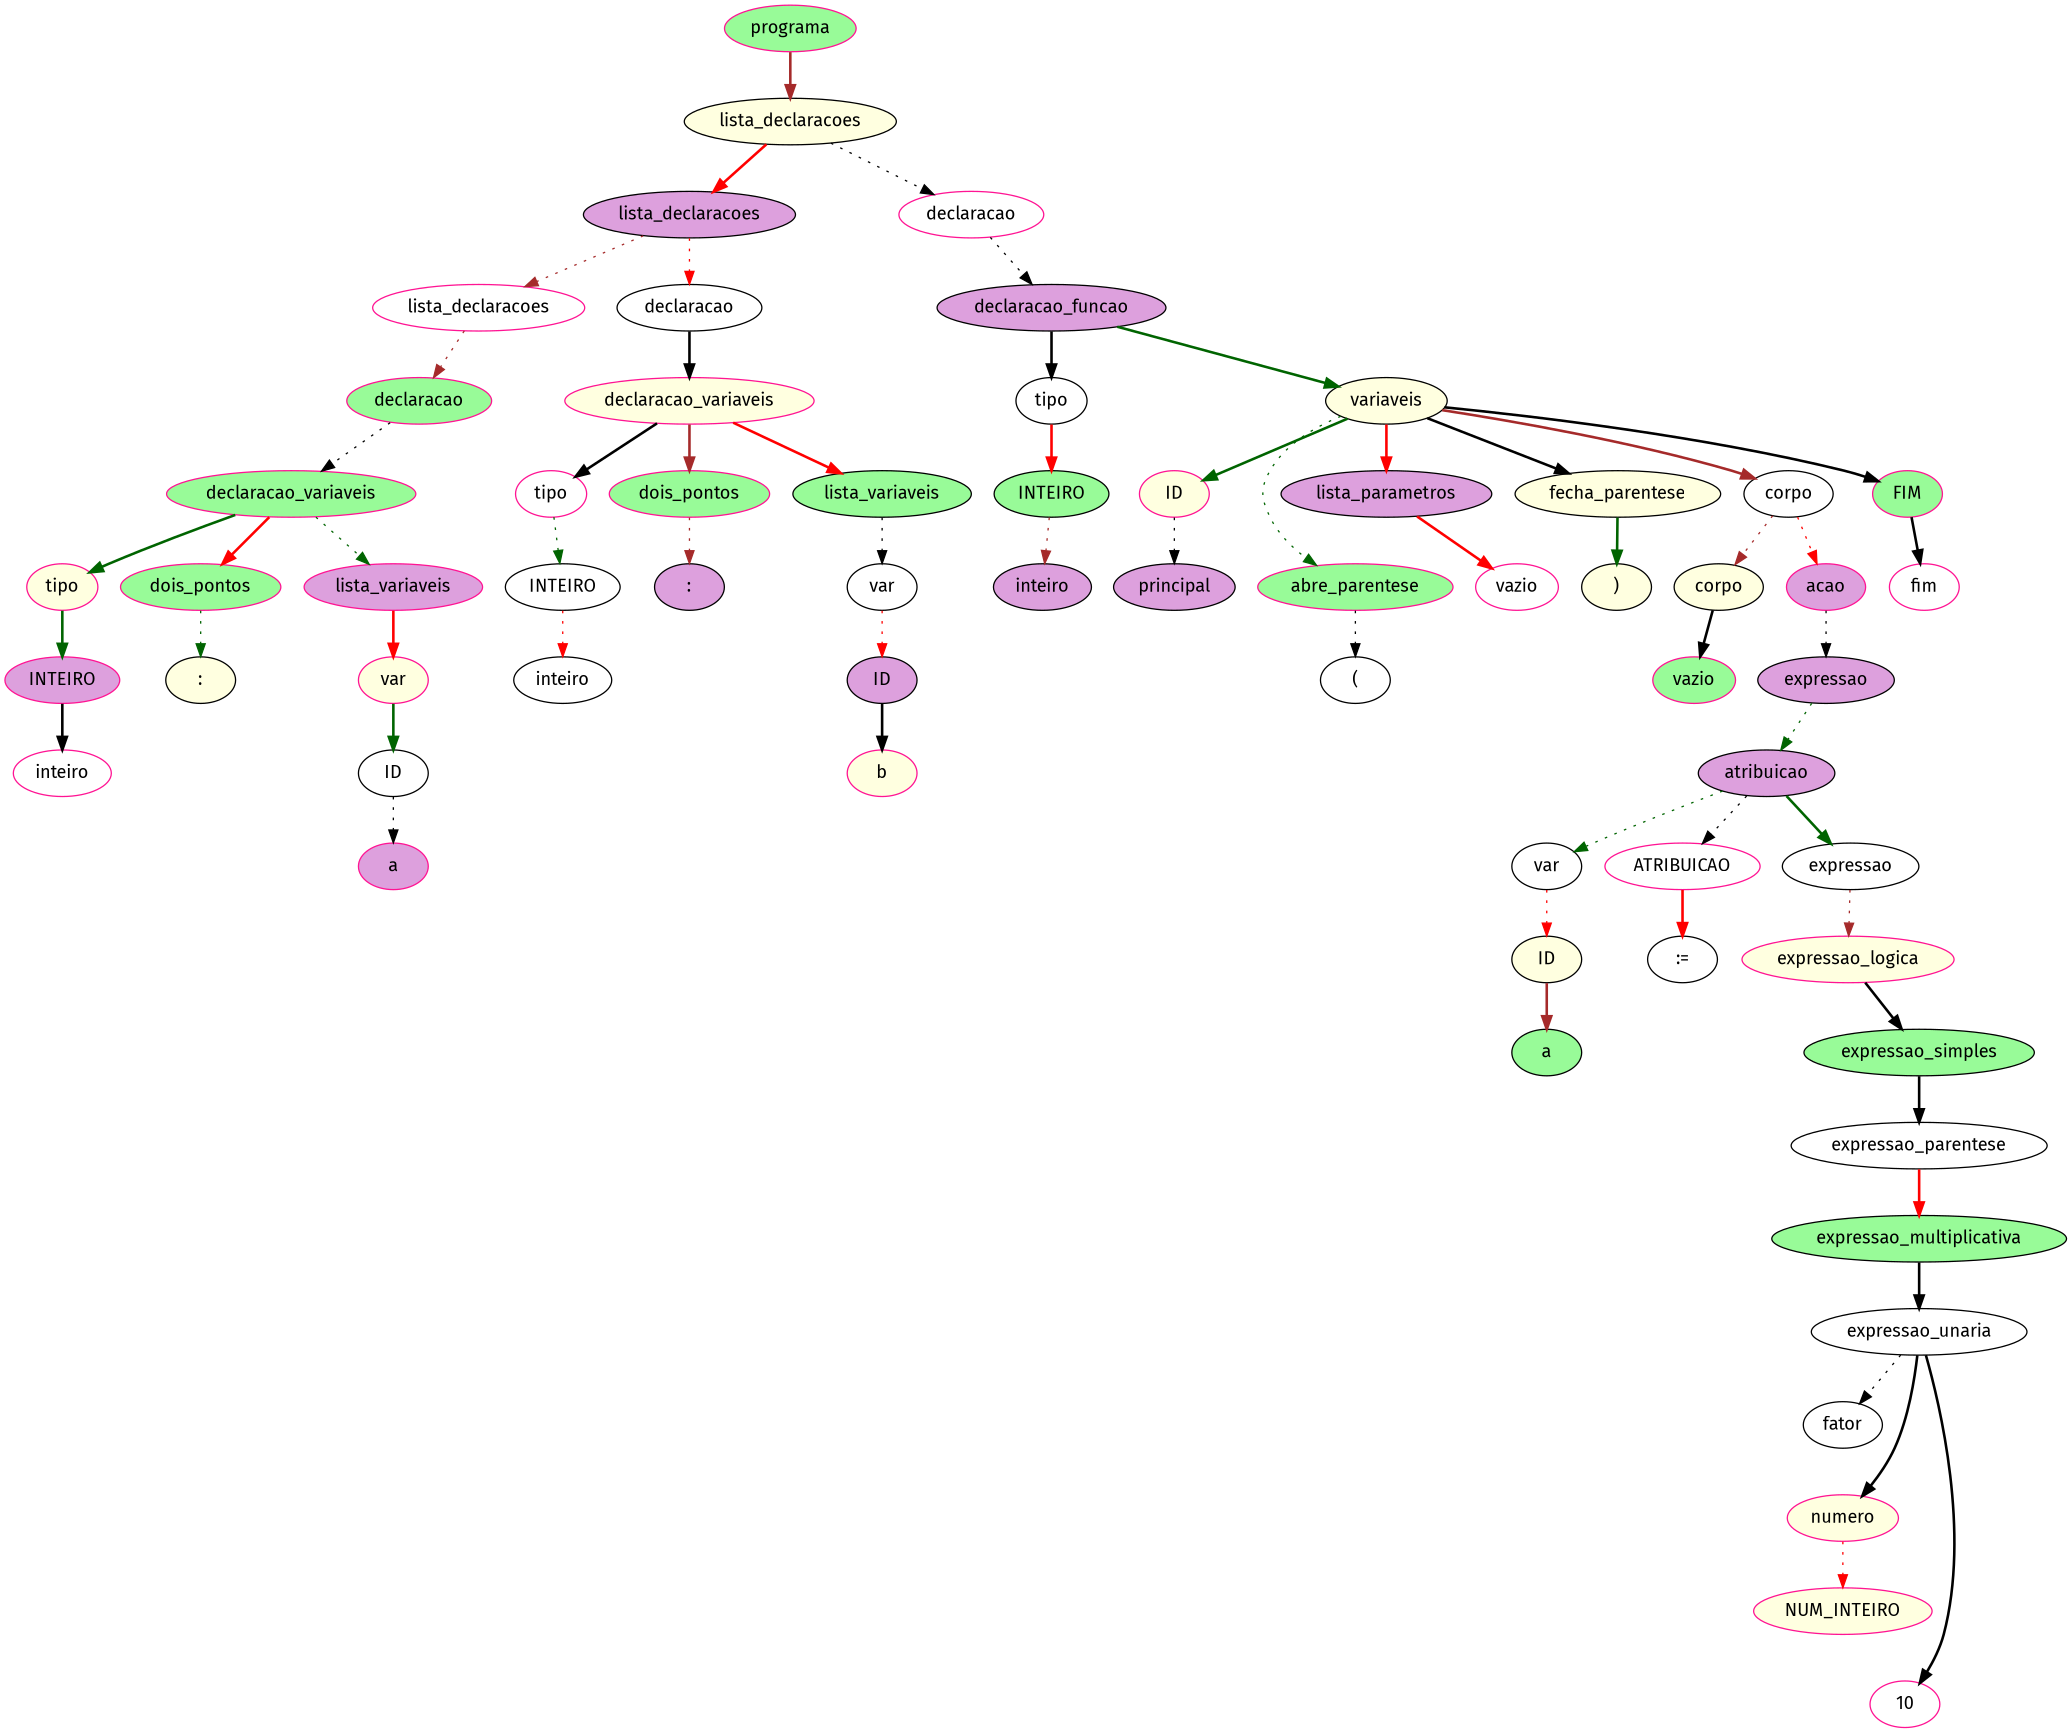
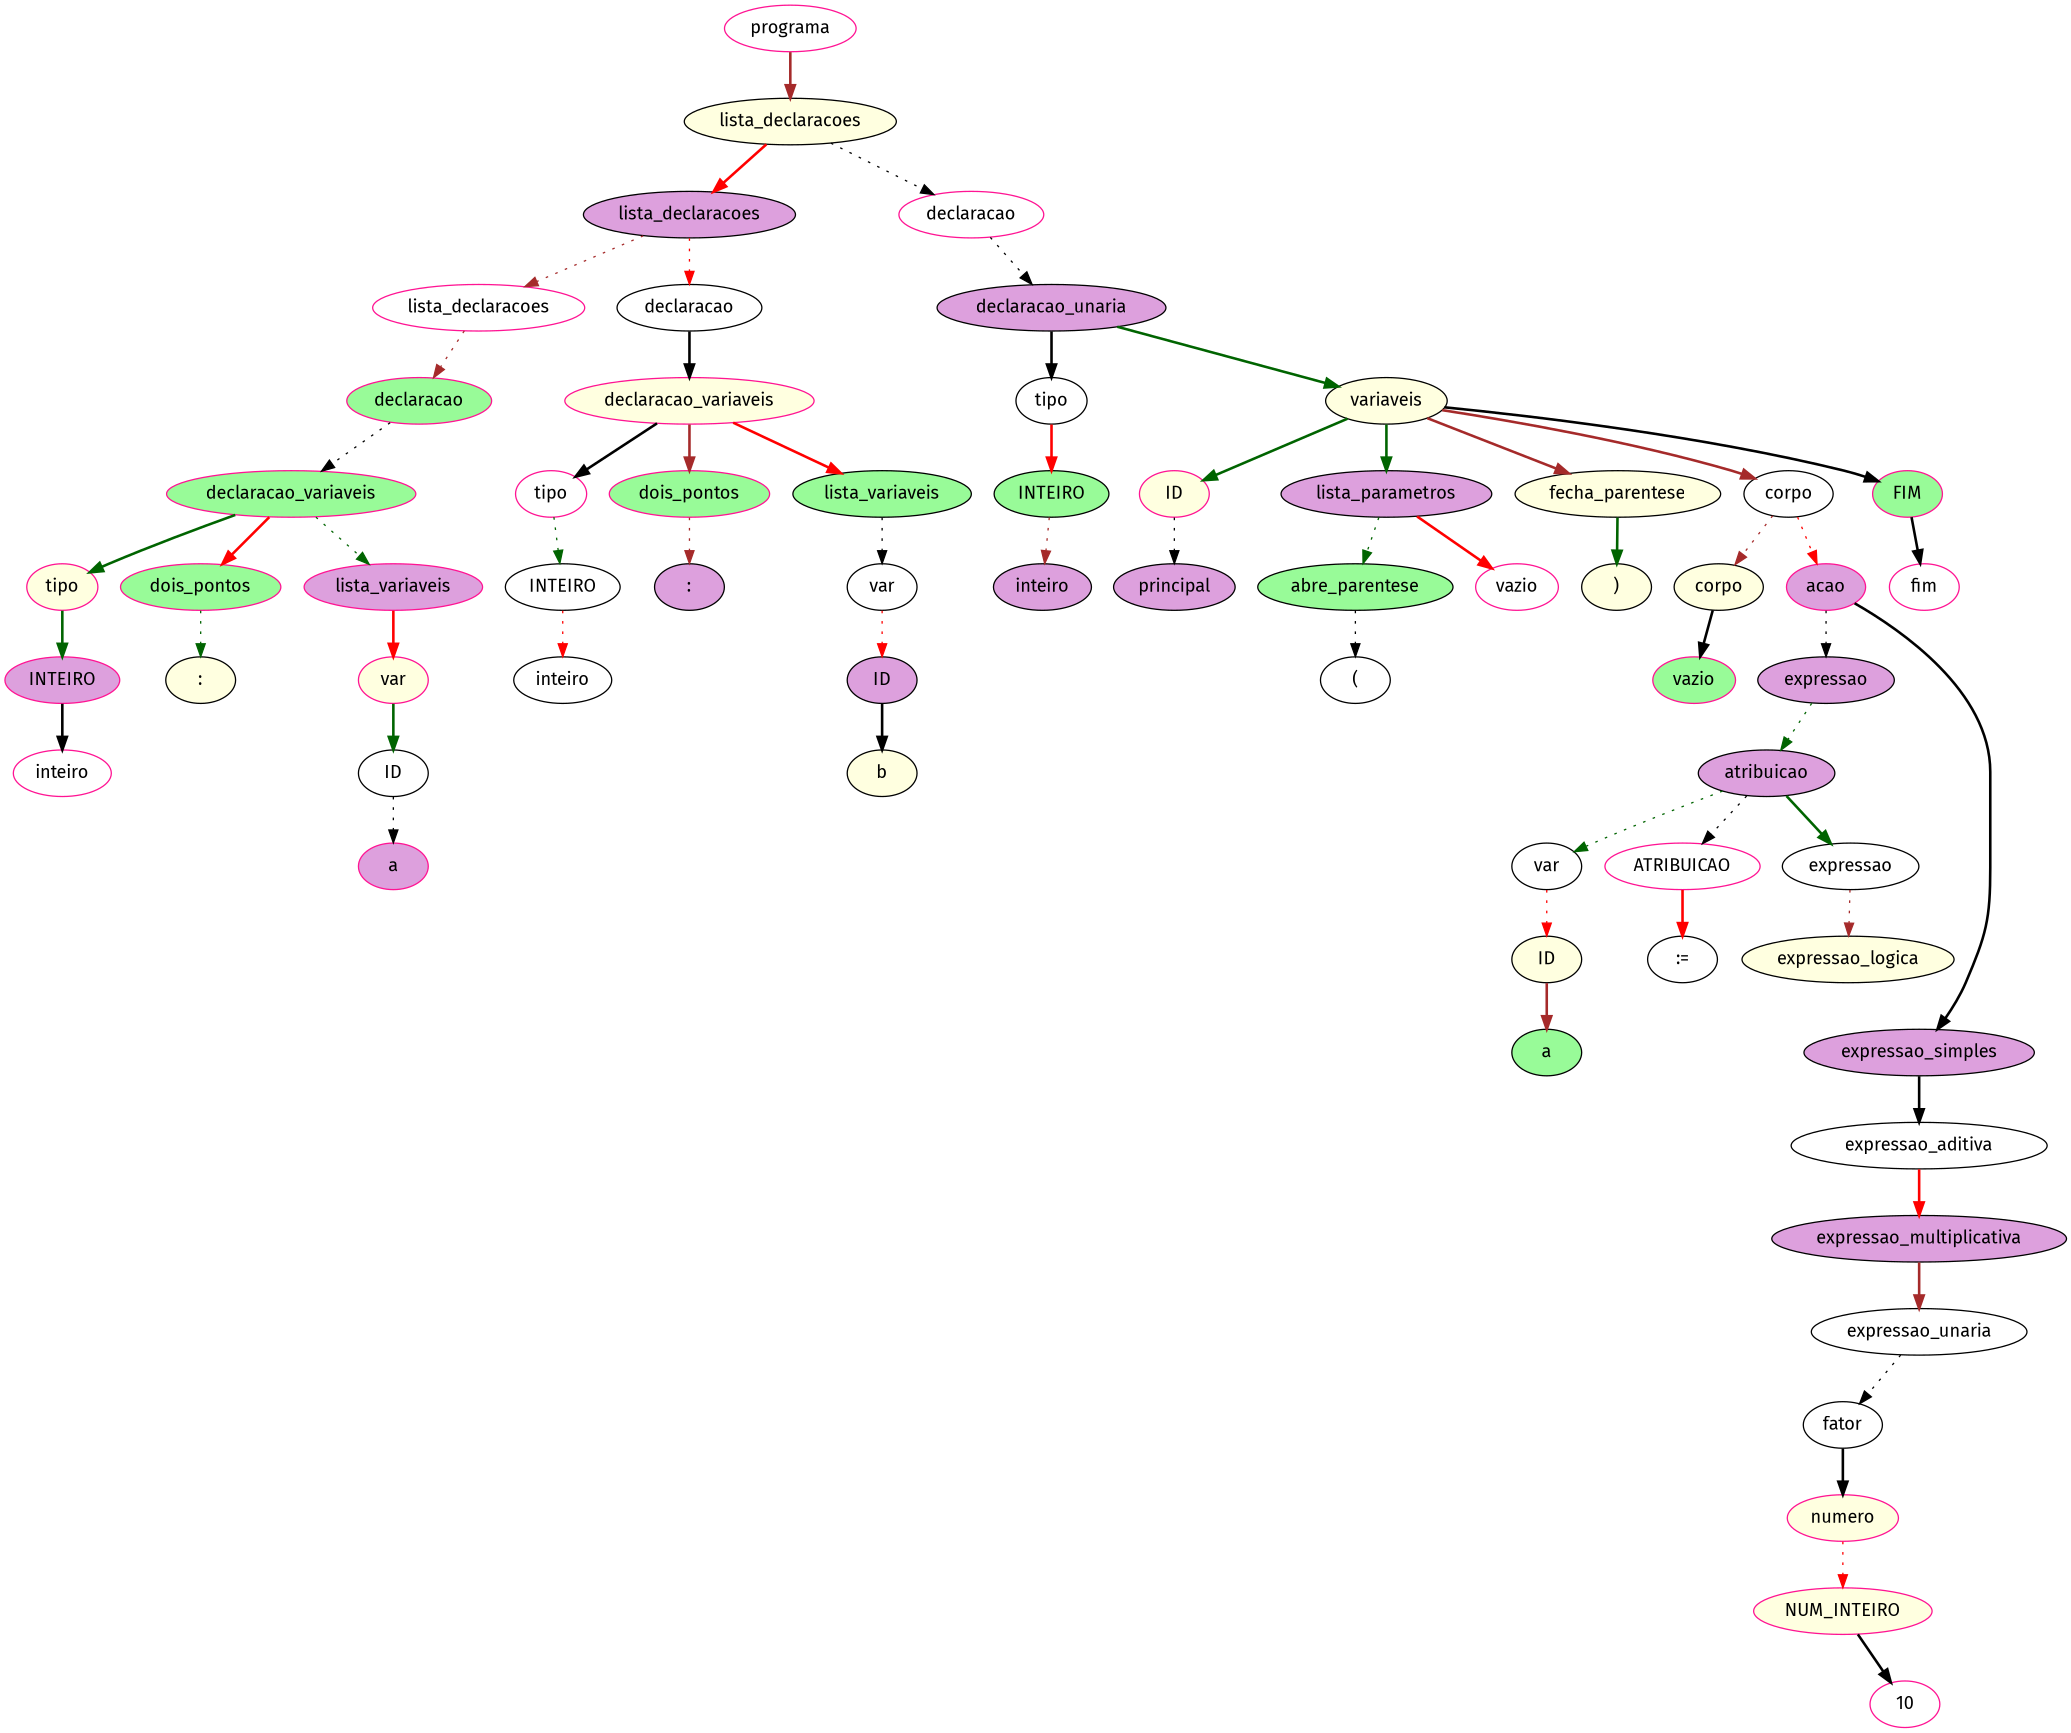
(790, 28) -> (790, 28)
(1052, 308) -> (1052, 308)
(1386, 441) -> (1386, 441)
(1492, 443) -> (1492, 443)
(1267, 476) -> (1373, 534)
(1355, 587) -> (1355, 587)
(882, 773) -> (882, 773)
(1848, 959) -> (1848, 959)
(1879, 1001) -> (1990, 787)
(1919, 1053) -> (1919, 1053)
(1919, 1146) -> (1919, 1146)
(1919, 1239) -> (1919, 1239)
(1919, 1279) -> (1919, 1279)
(1904, 1424) -> (1843, 1465)
(1954, 1515) -> (1871, 1653)
